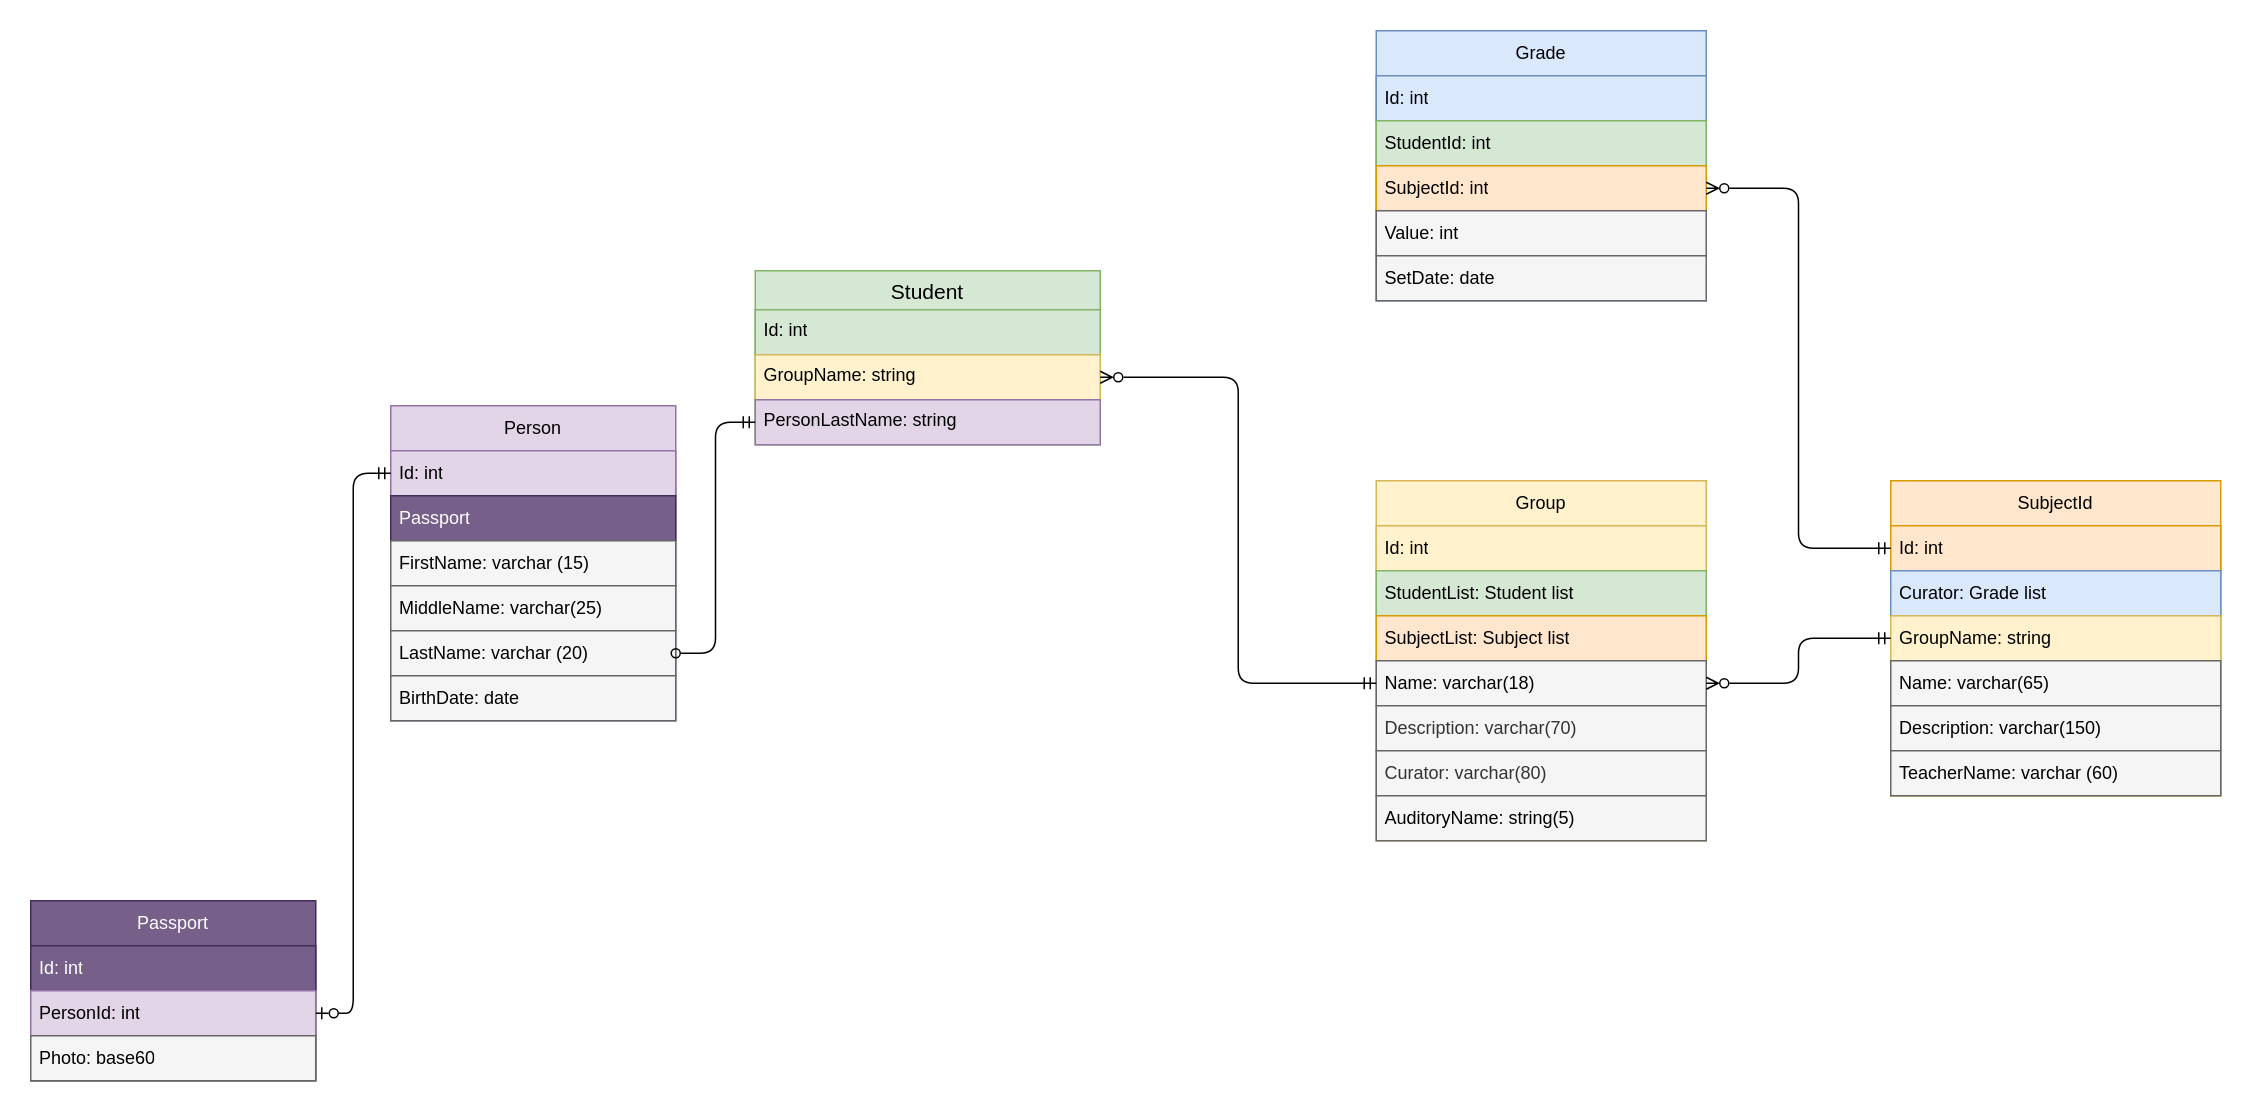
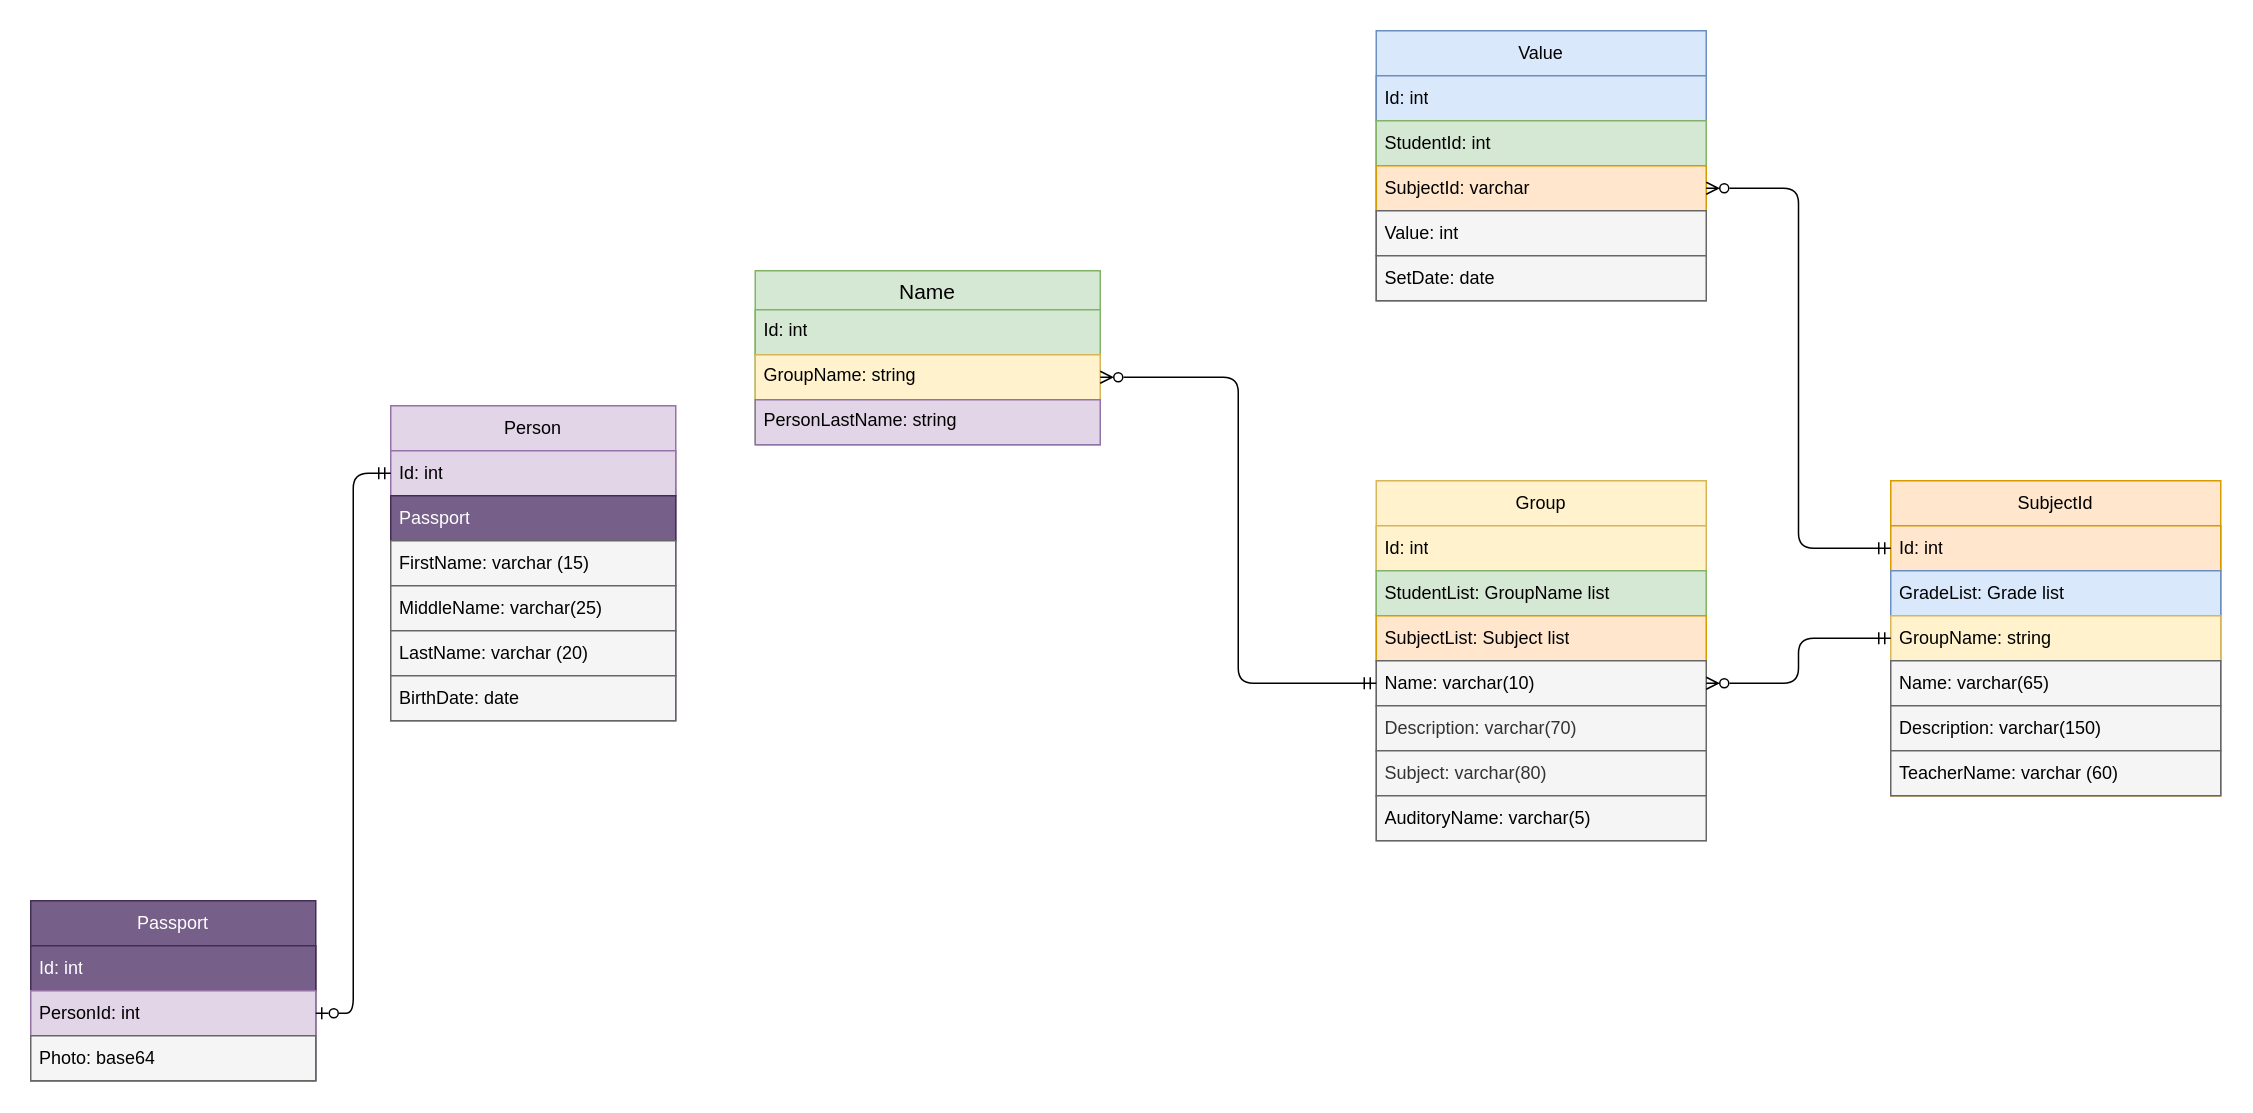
(1541, 53) -> (1541, 53)
(1449, 188) -> (1471, 188)
(927, 292) -> (927, 292)
(716, 536) -> none
(1497, 593) -> (1507, 593)
(1984, 593) -> (1992, 593)
(1466, 683) -> (1466, 683)
(1481, 773) -> (1481, 773)
(1492, 818) -> (1499, 818)
(101, 1058) -> (101, 1058)
